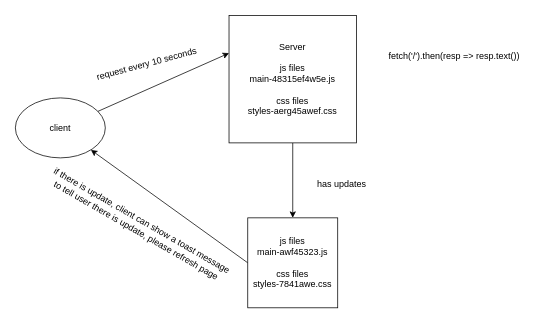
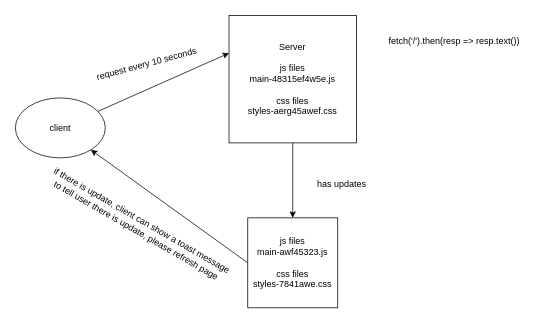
(454, 57) -> (454, 42)
